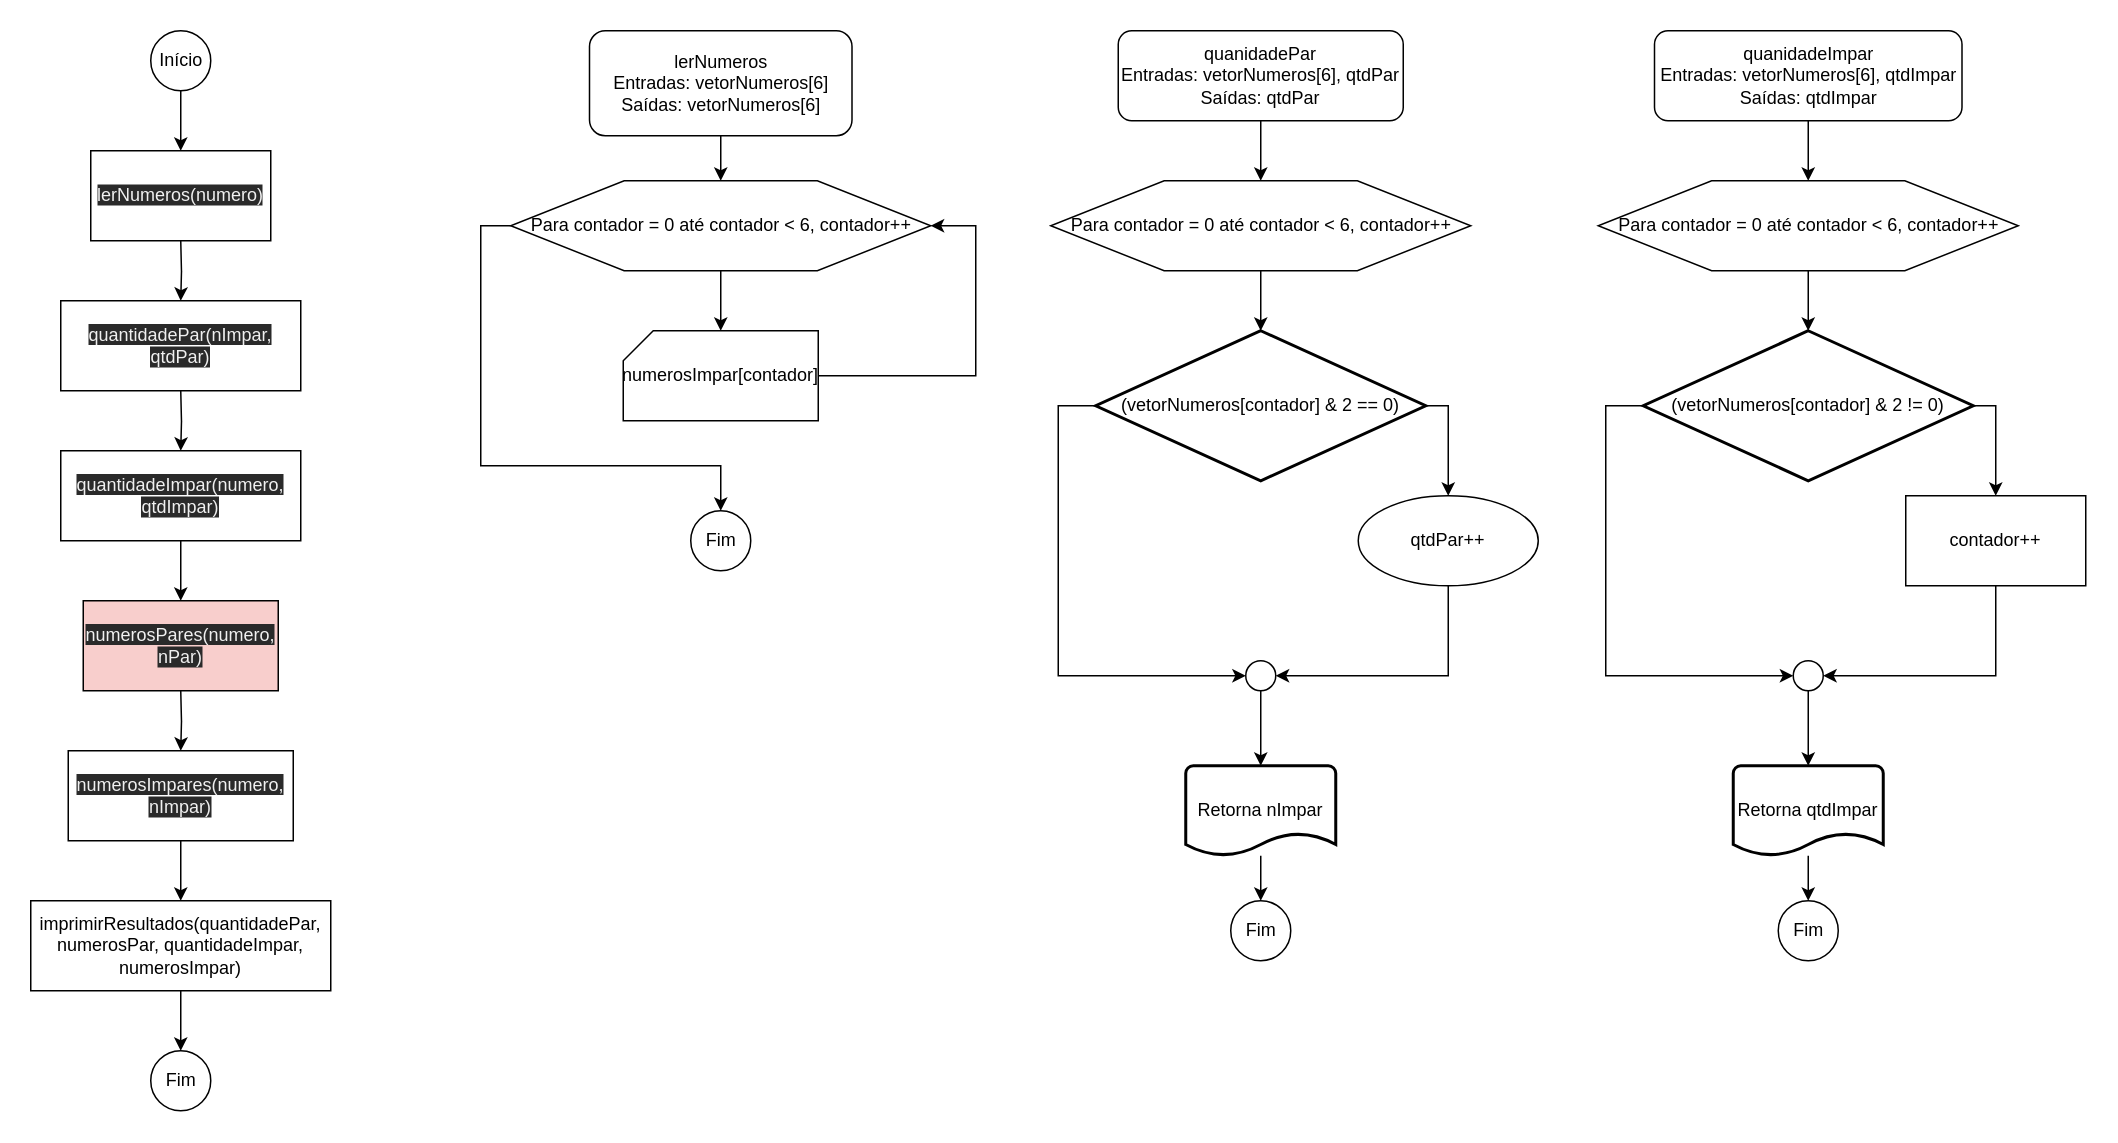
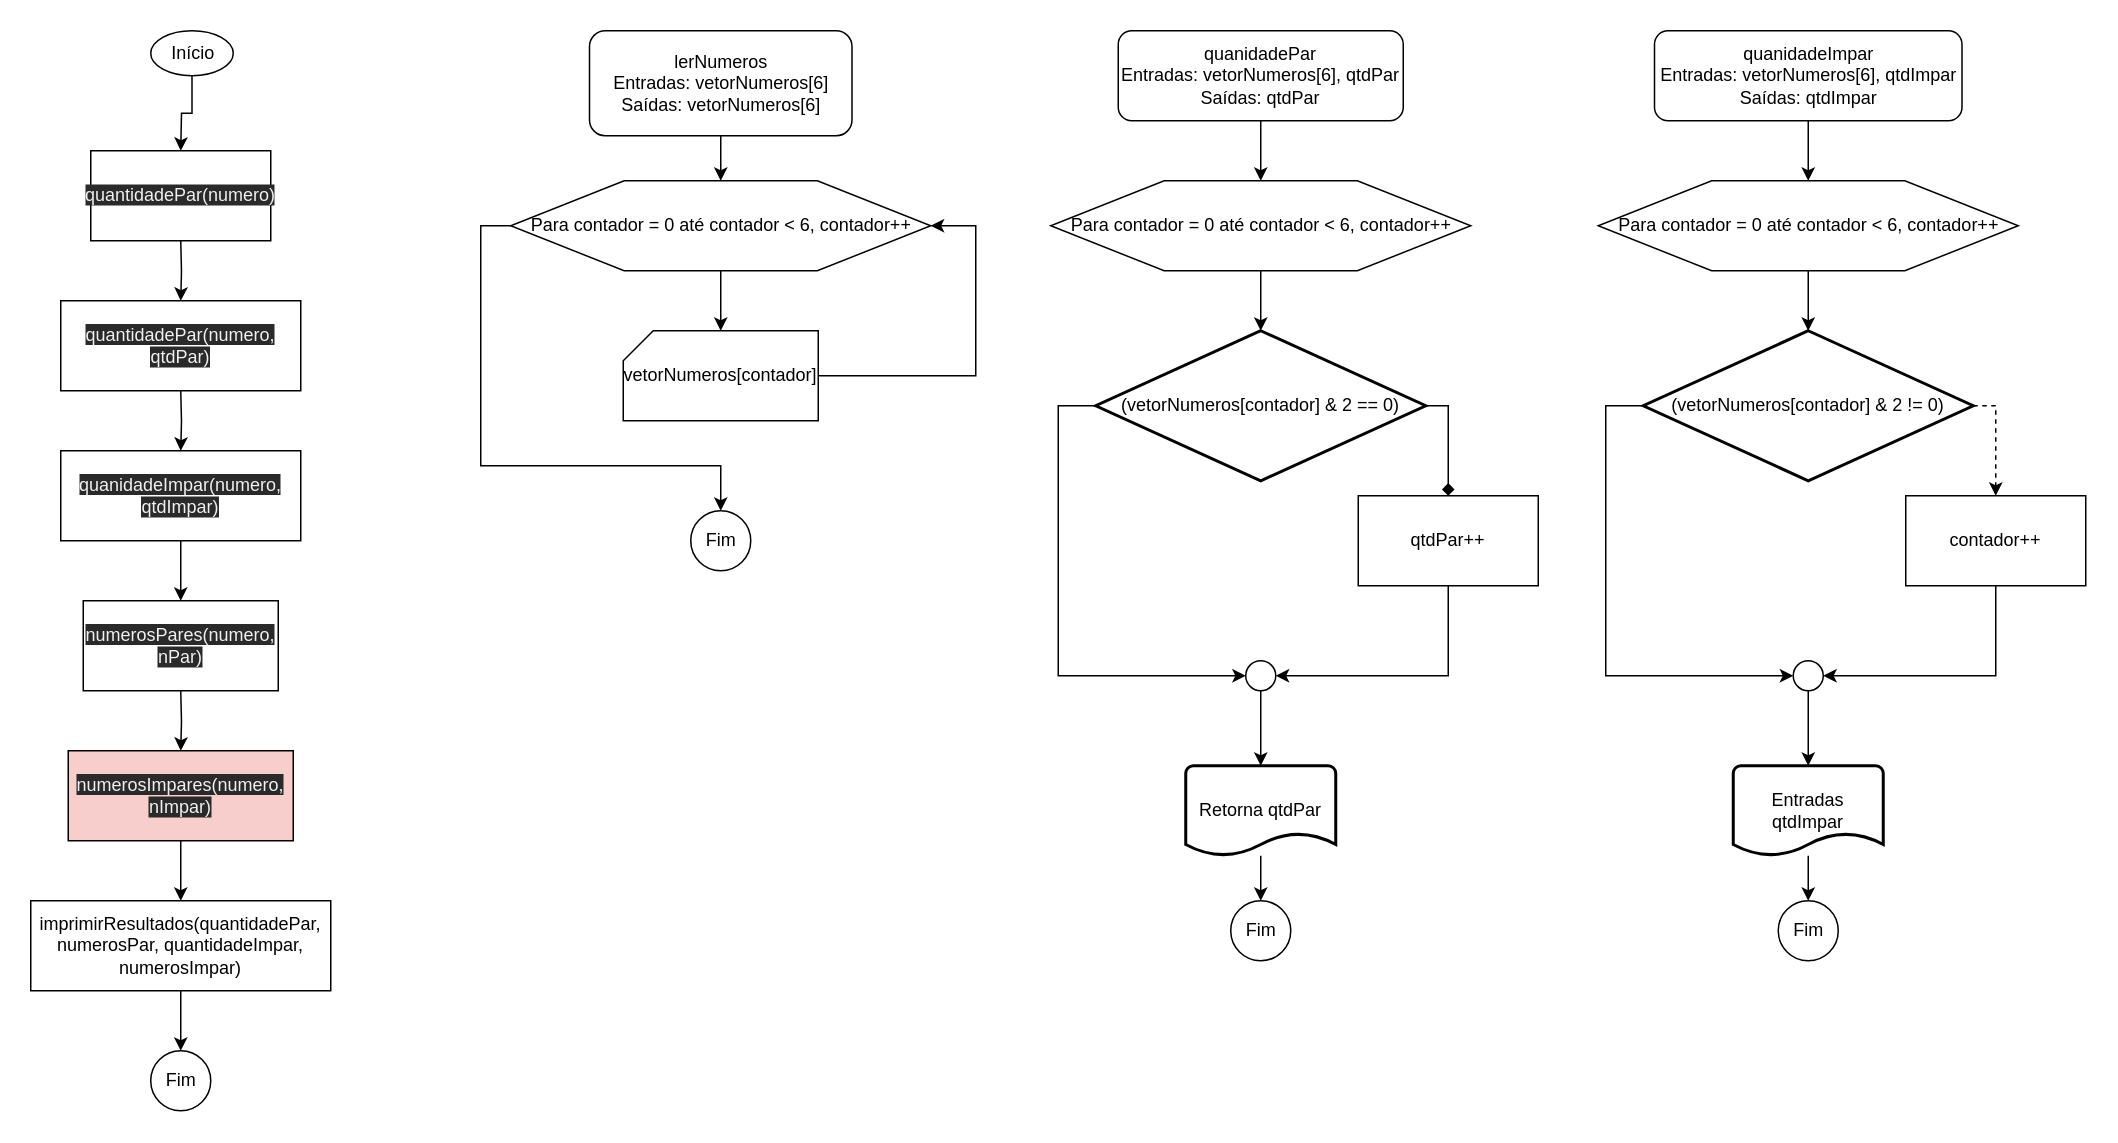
(181, 61) -> (192, 53)
(181, 196) -> (181, 196)
(181, 346) -> (181, 346)
(721, 376) -> (721, 376)
(1996, 435) -> (1996, 435)
(1448, 484) -> (1448, 483)
(181, 496) -> (181, 496)
(1448, 541) -> (1448, 541)
(181, 646) -> (181, 646)
(181, 796) -> (181, 796)
(1261, 811) -> (1261, 811)
(1808, 811) -> (1808, 811)
